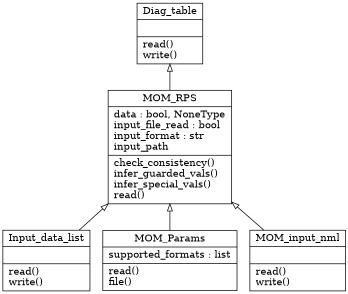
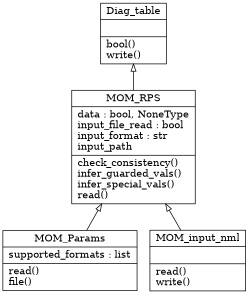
(158, 45) -> (121, 45)
(46, 261) -> none
